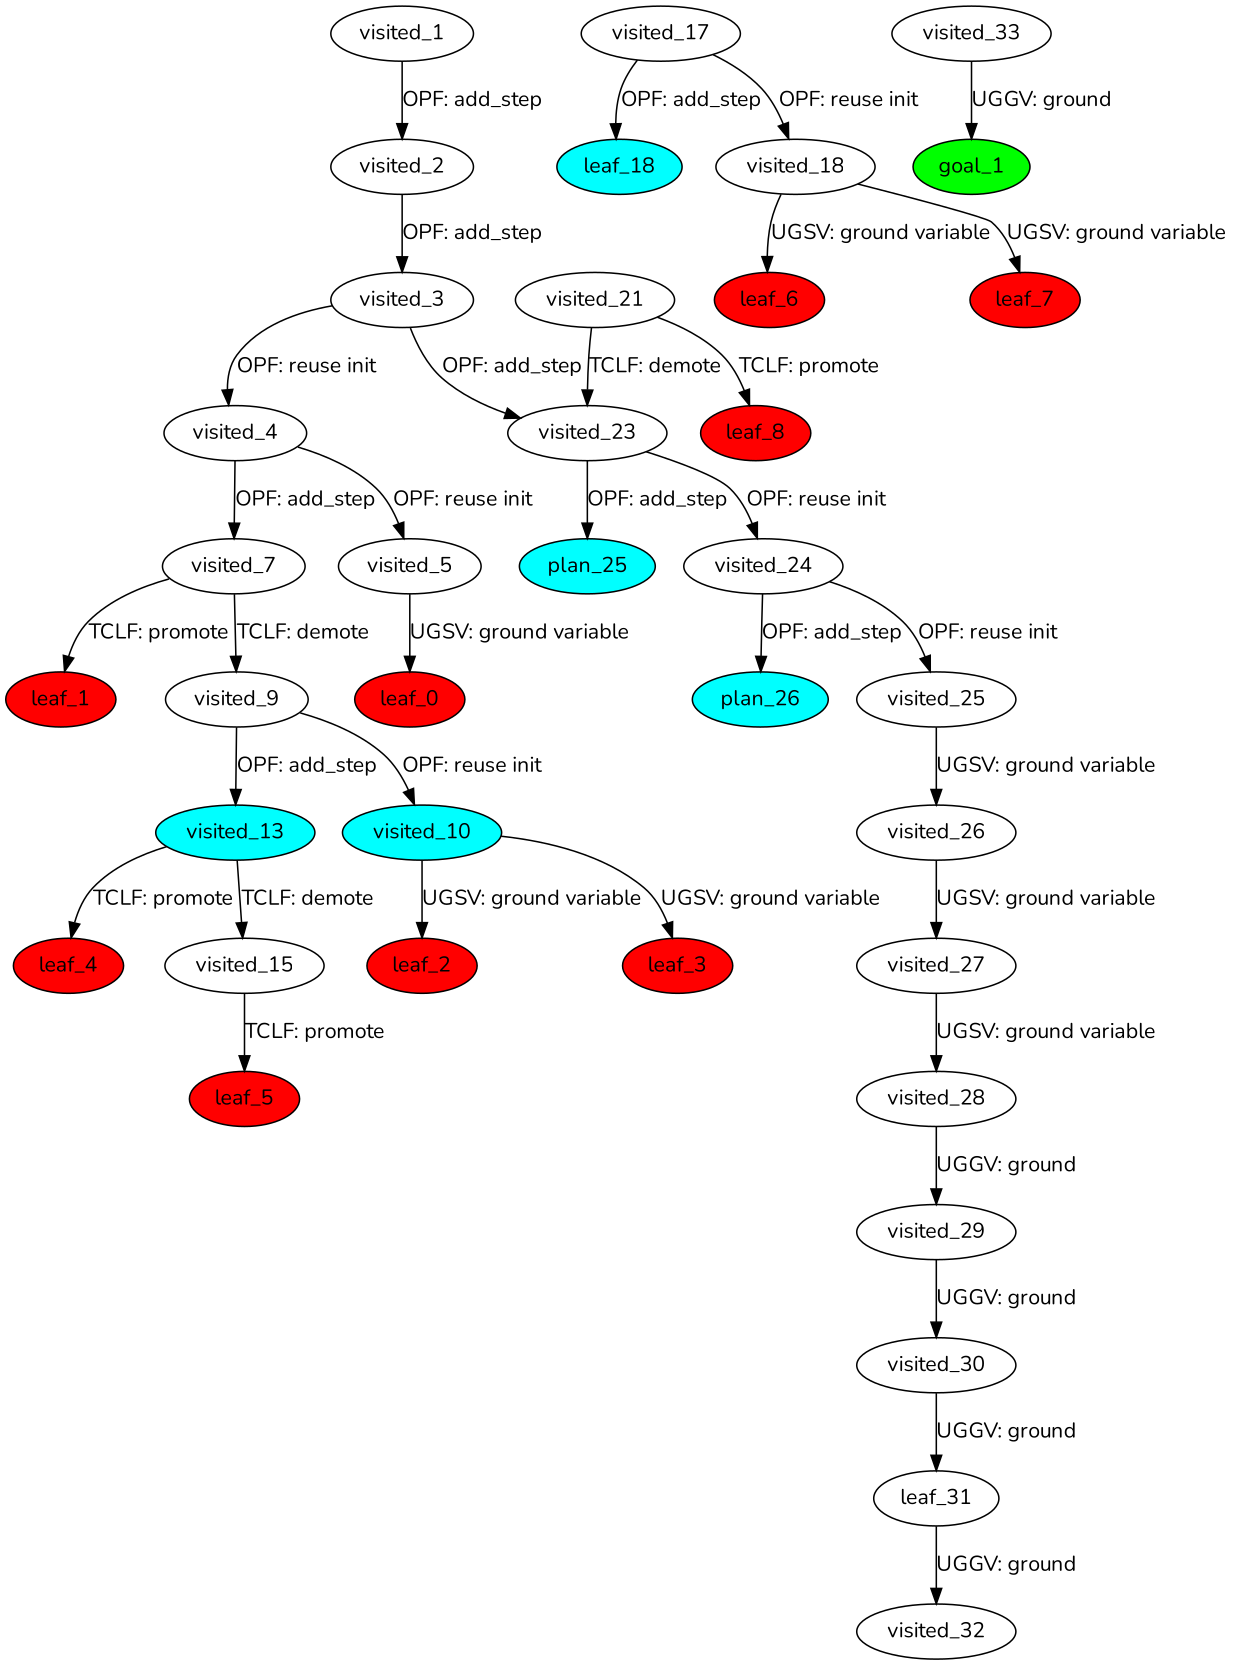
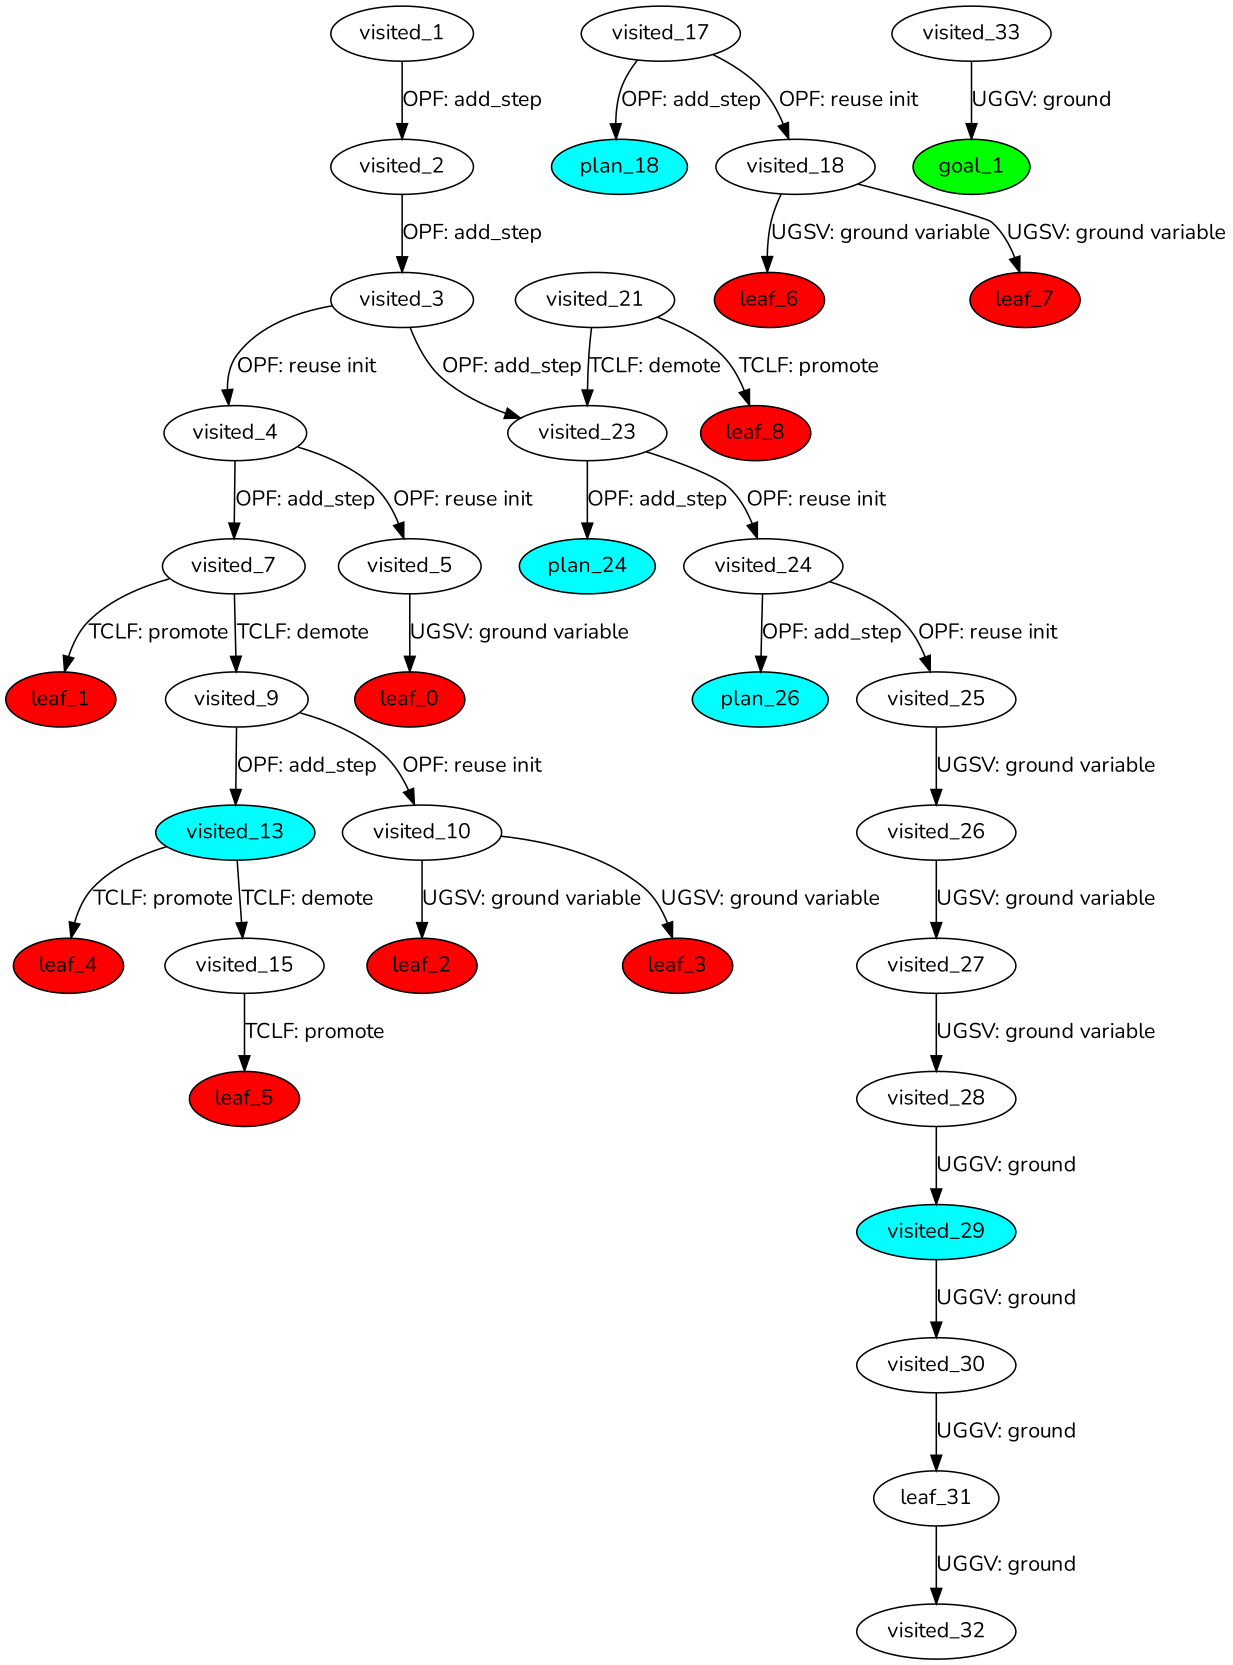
(619, 167) -> (619, 167)
(587, 566) -> (587, 566)
(422, 833) -> (422, 833)
(936, 1232) -> (936, 1232)
